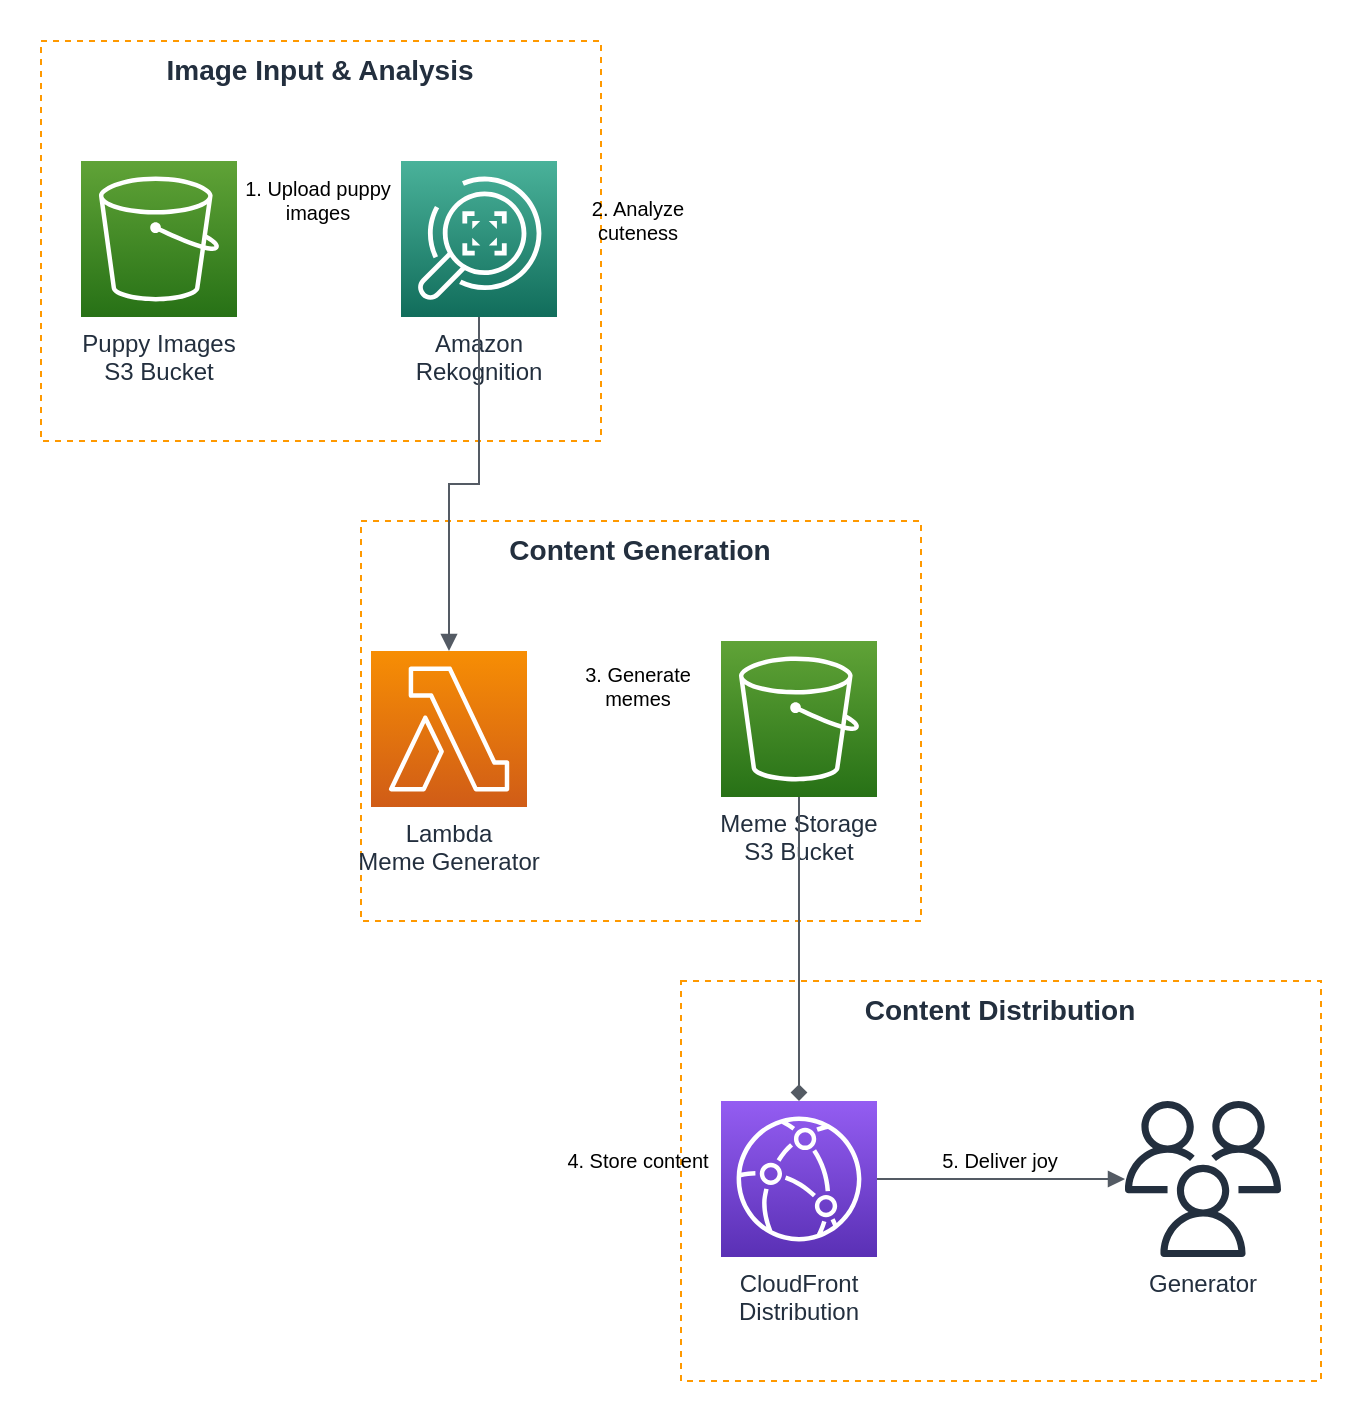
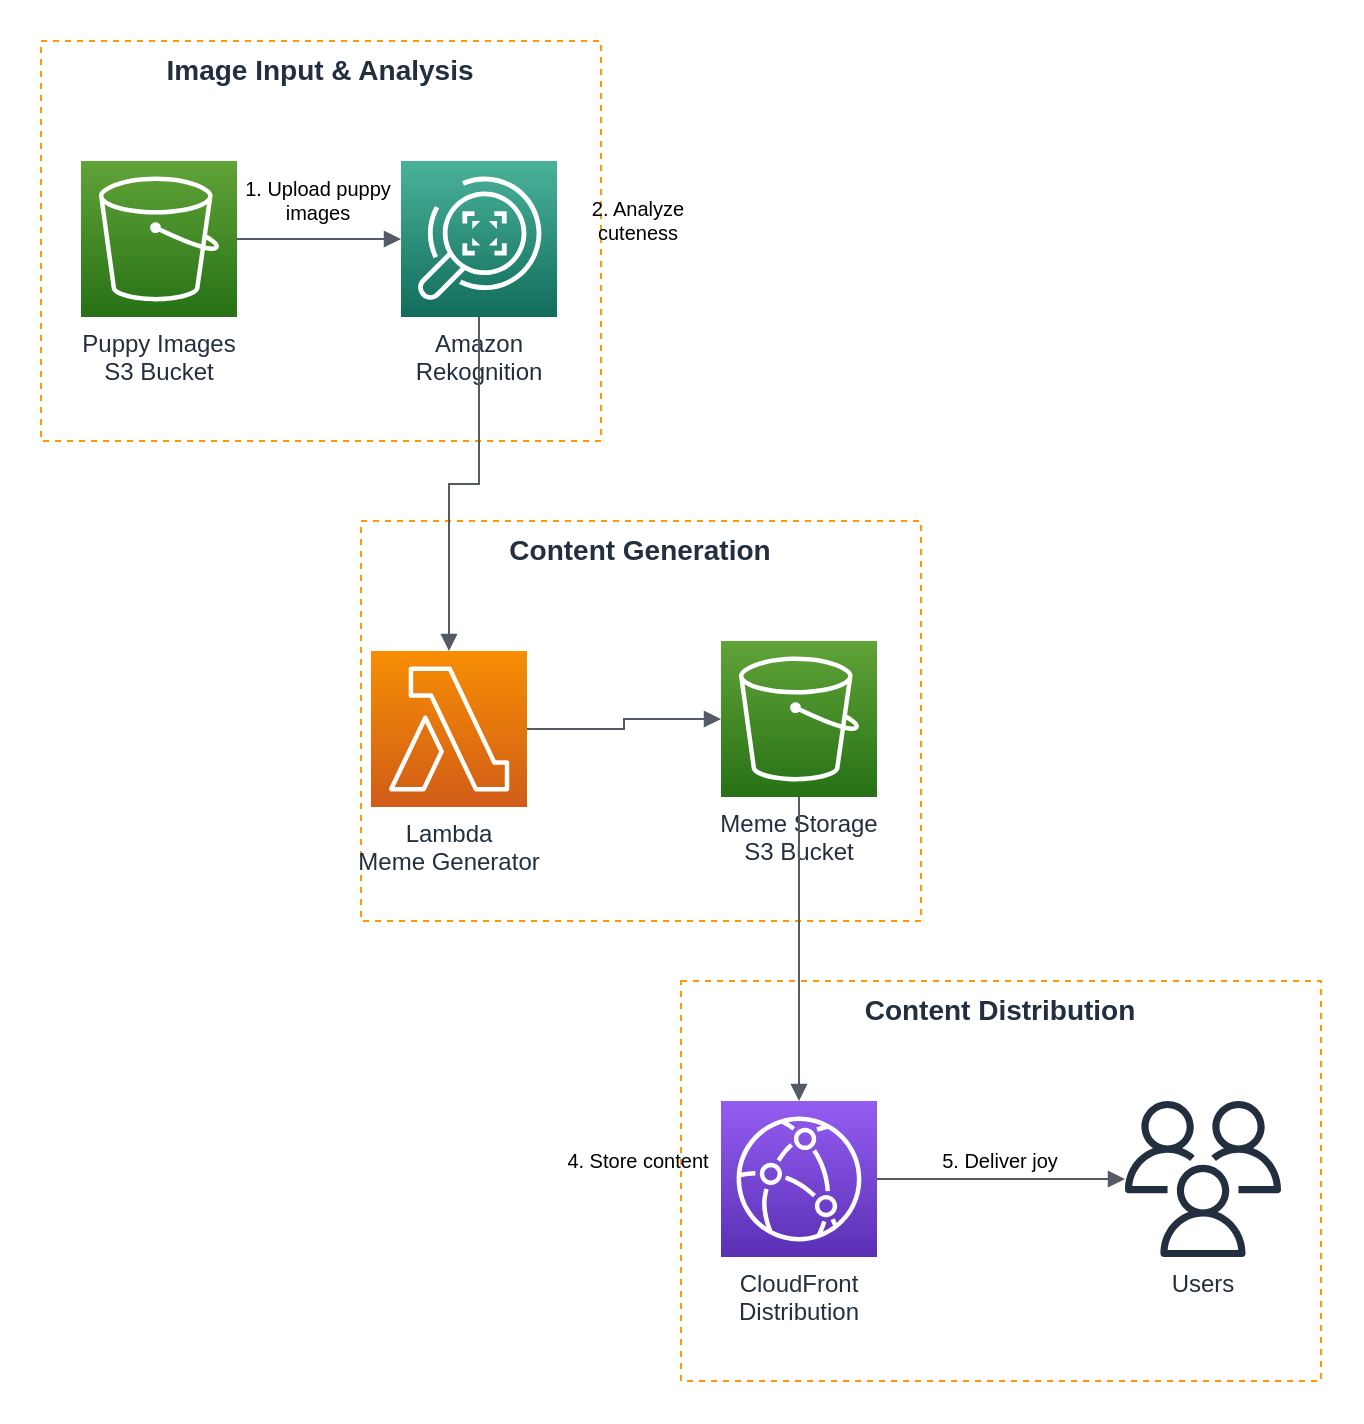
none -> (310, 239)
(639, 687) -> none
none -> (620, 729)
(799, 1084) -> (799, 1083)
(1204, 1285) -> (1204, 1285)
